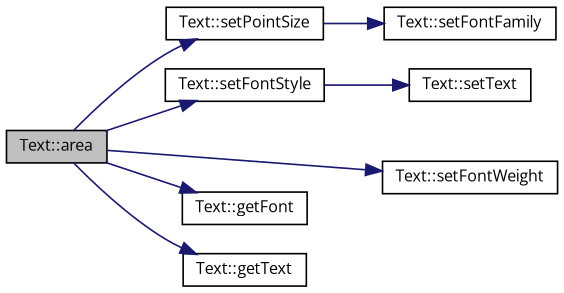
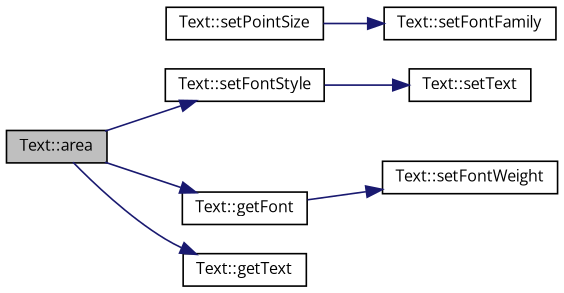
(124, 84) -> none
(236, 160) -> (337, 196)
